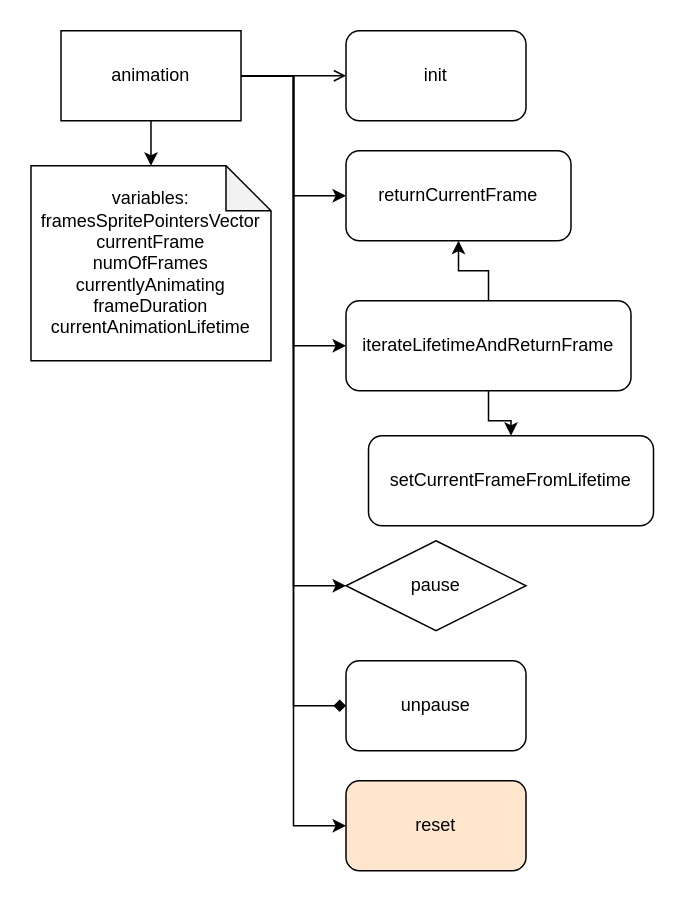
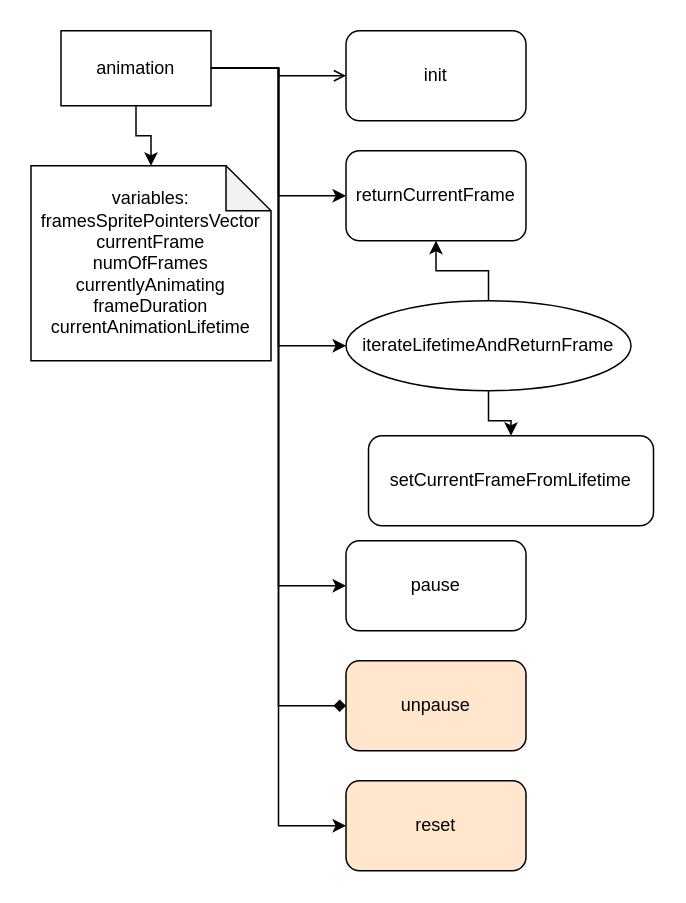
(151, 76) -> (136, 68)
(458, 196) -> (436, 196)
(488, 346) -> (488, 346)
(436, 586) -> (436, 586)
(436, 706) -> (436, 706)
